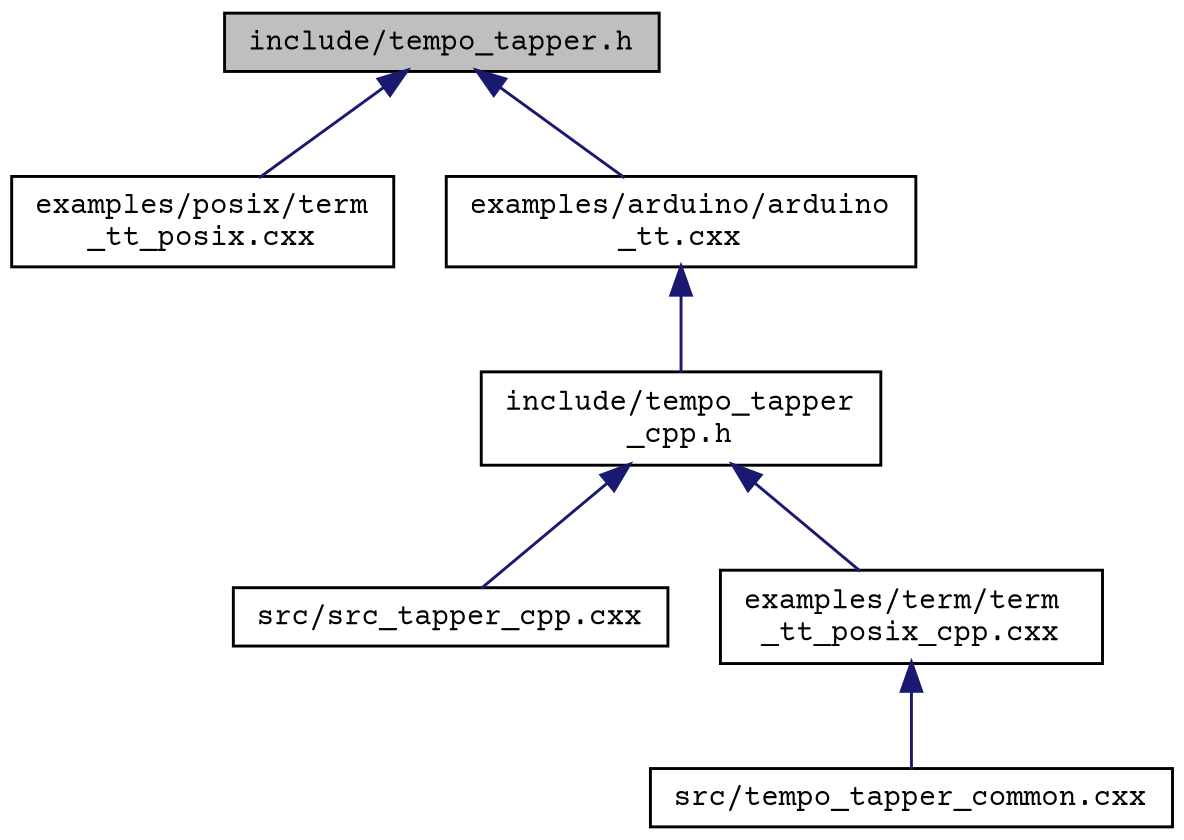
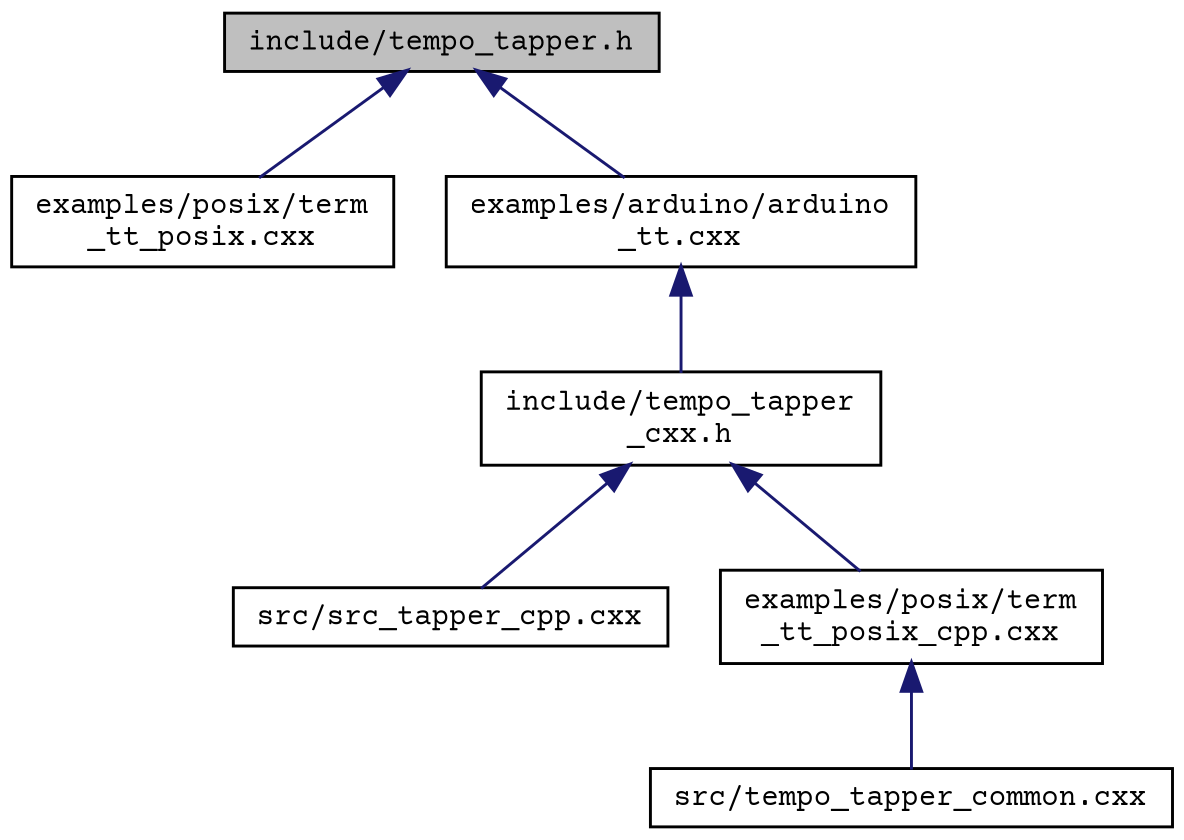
(681, 419) -> (681, 419)
(911, 617) -> (911, 617)
